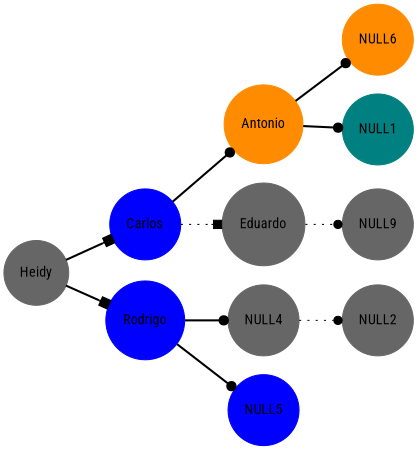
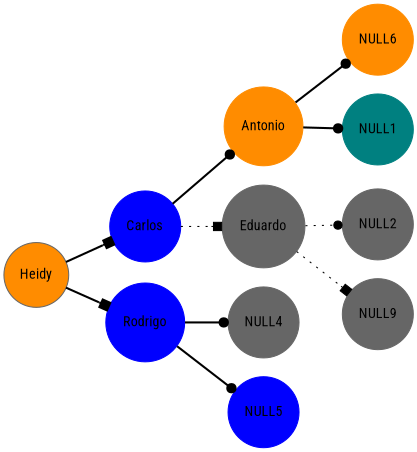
(320, 224) -> (319, 269)
(36, 273) -> (36, 275)
(316, 320) -> (320, 225)
